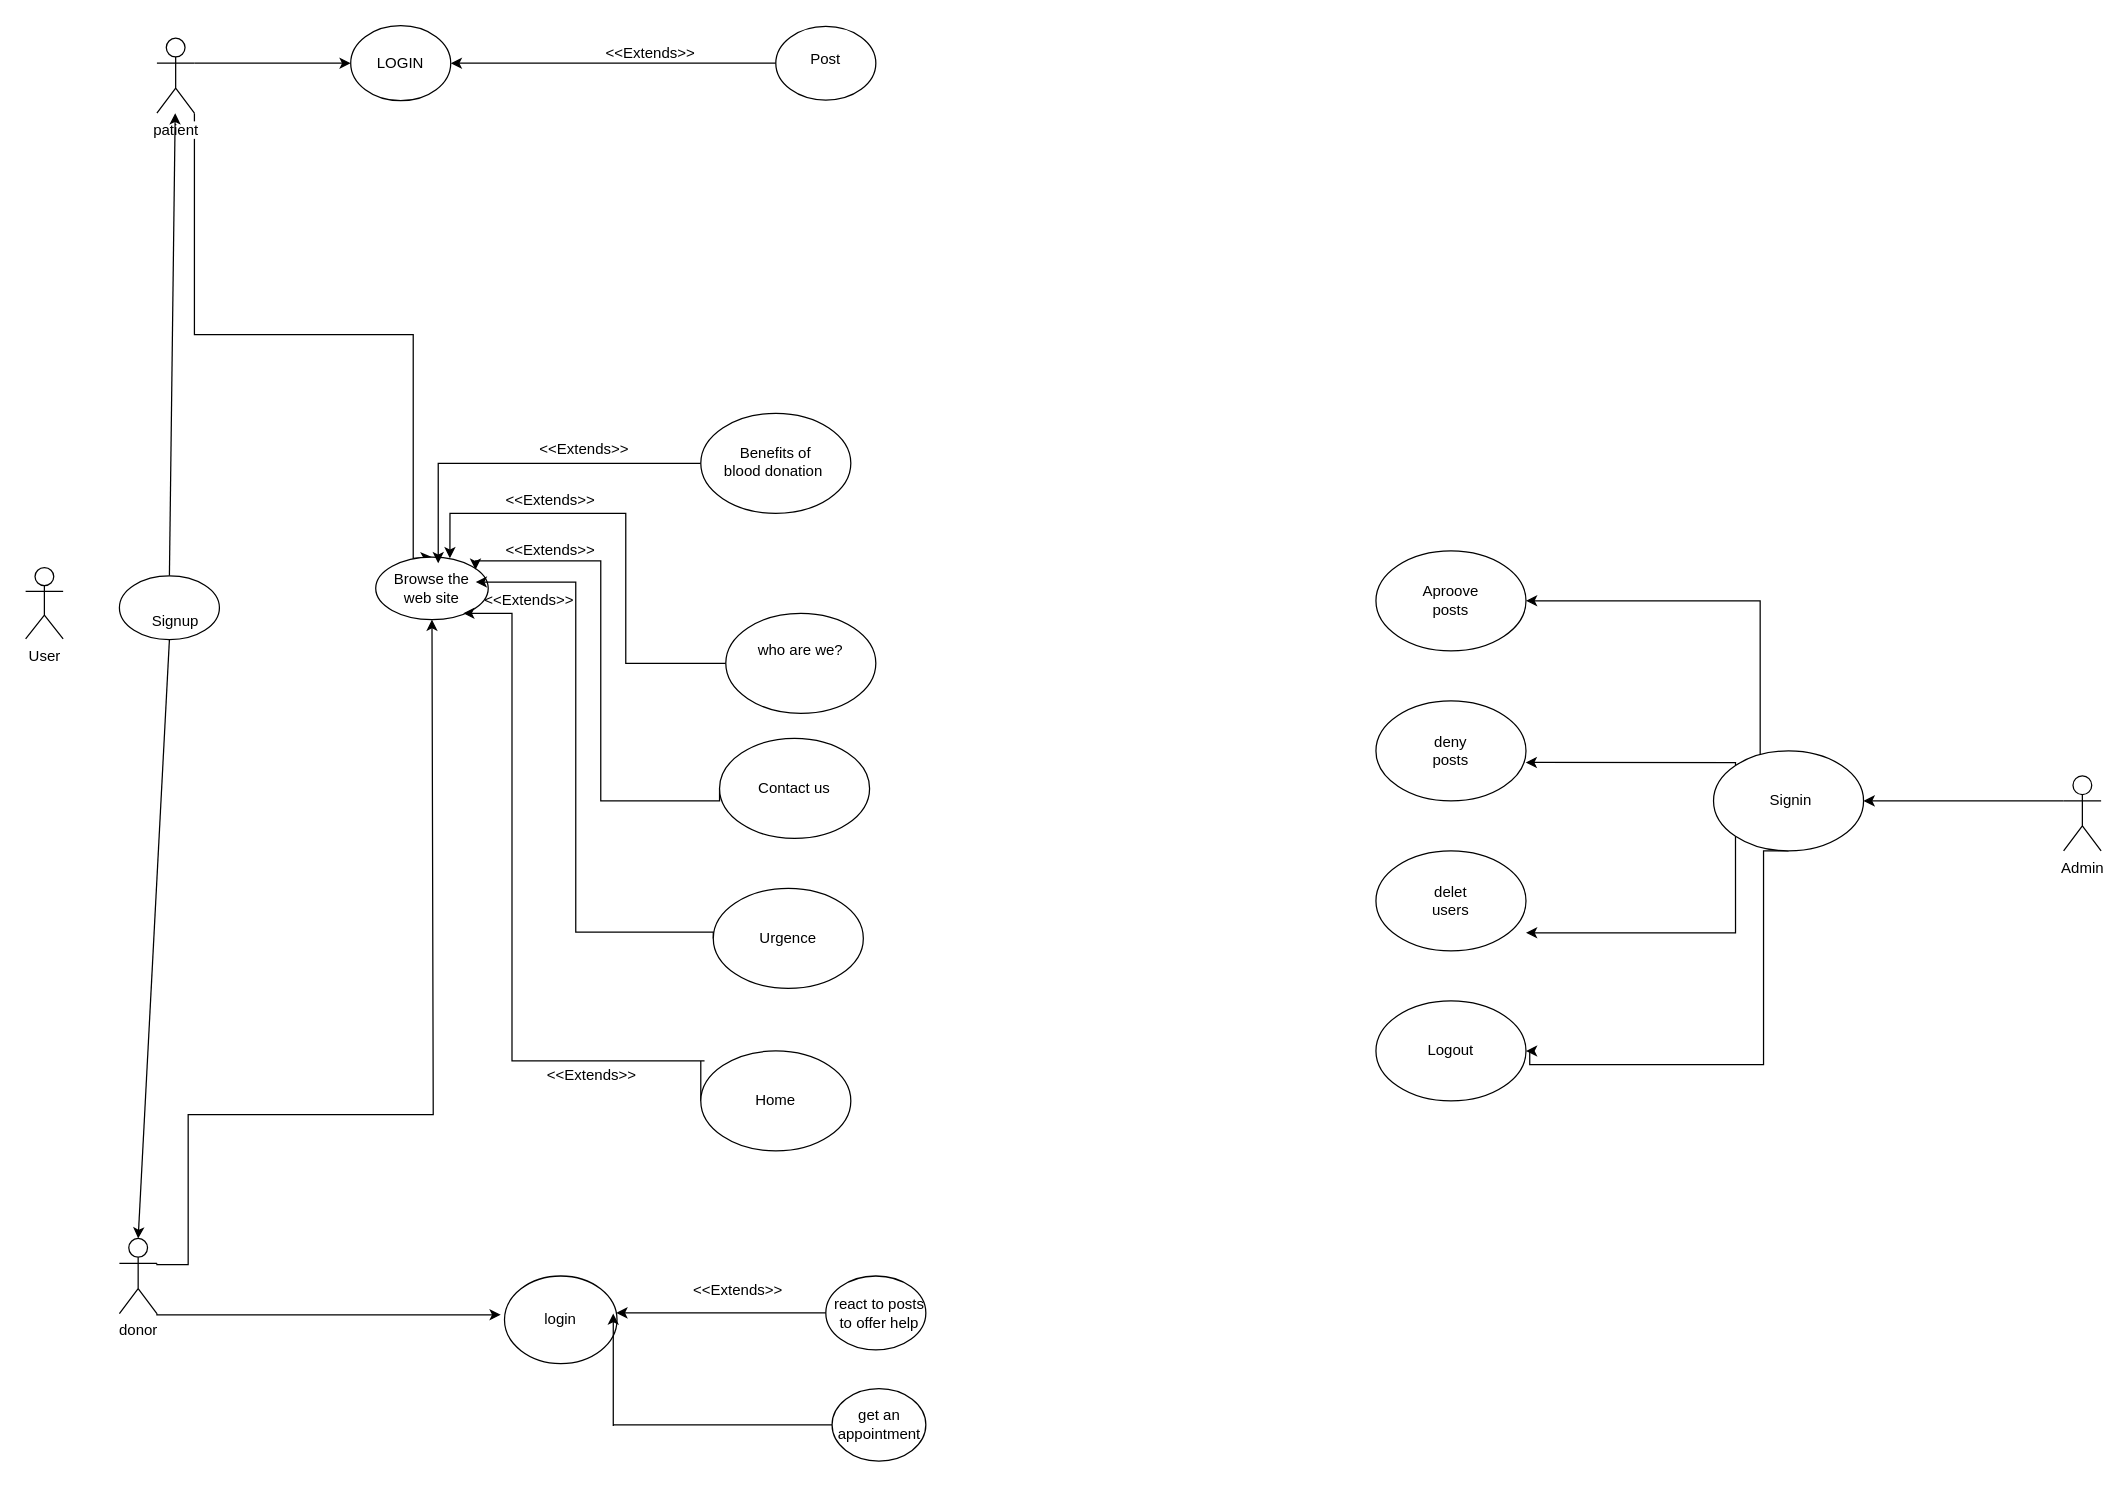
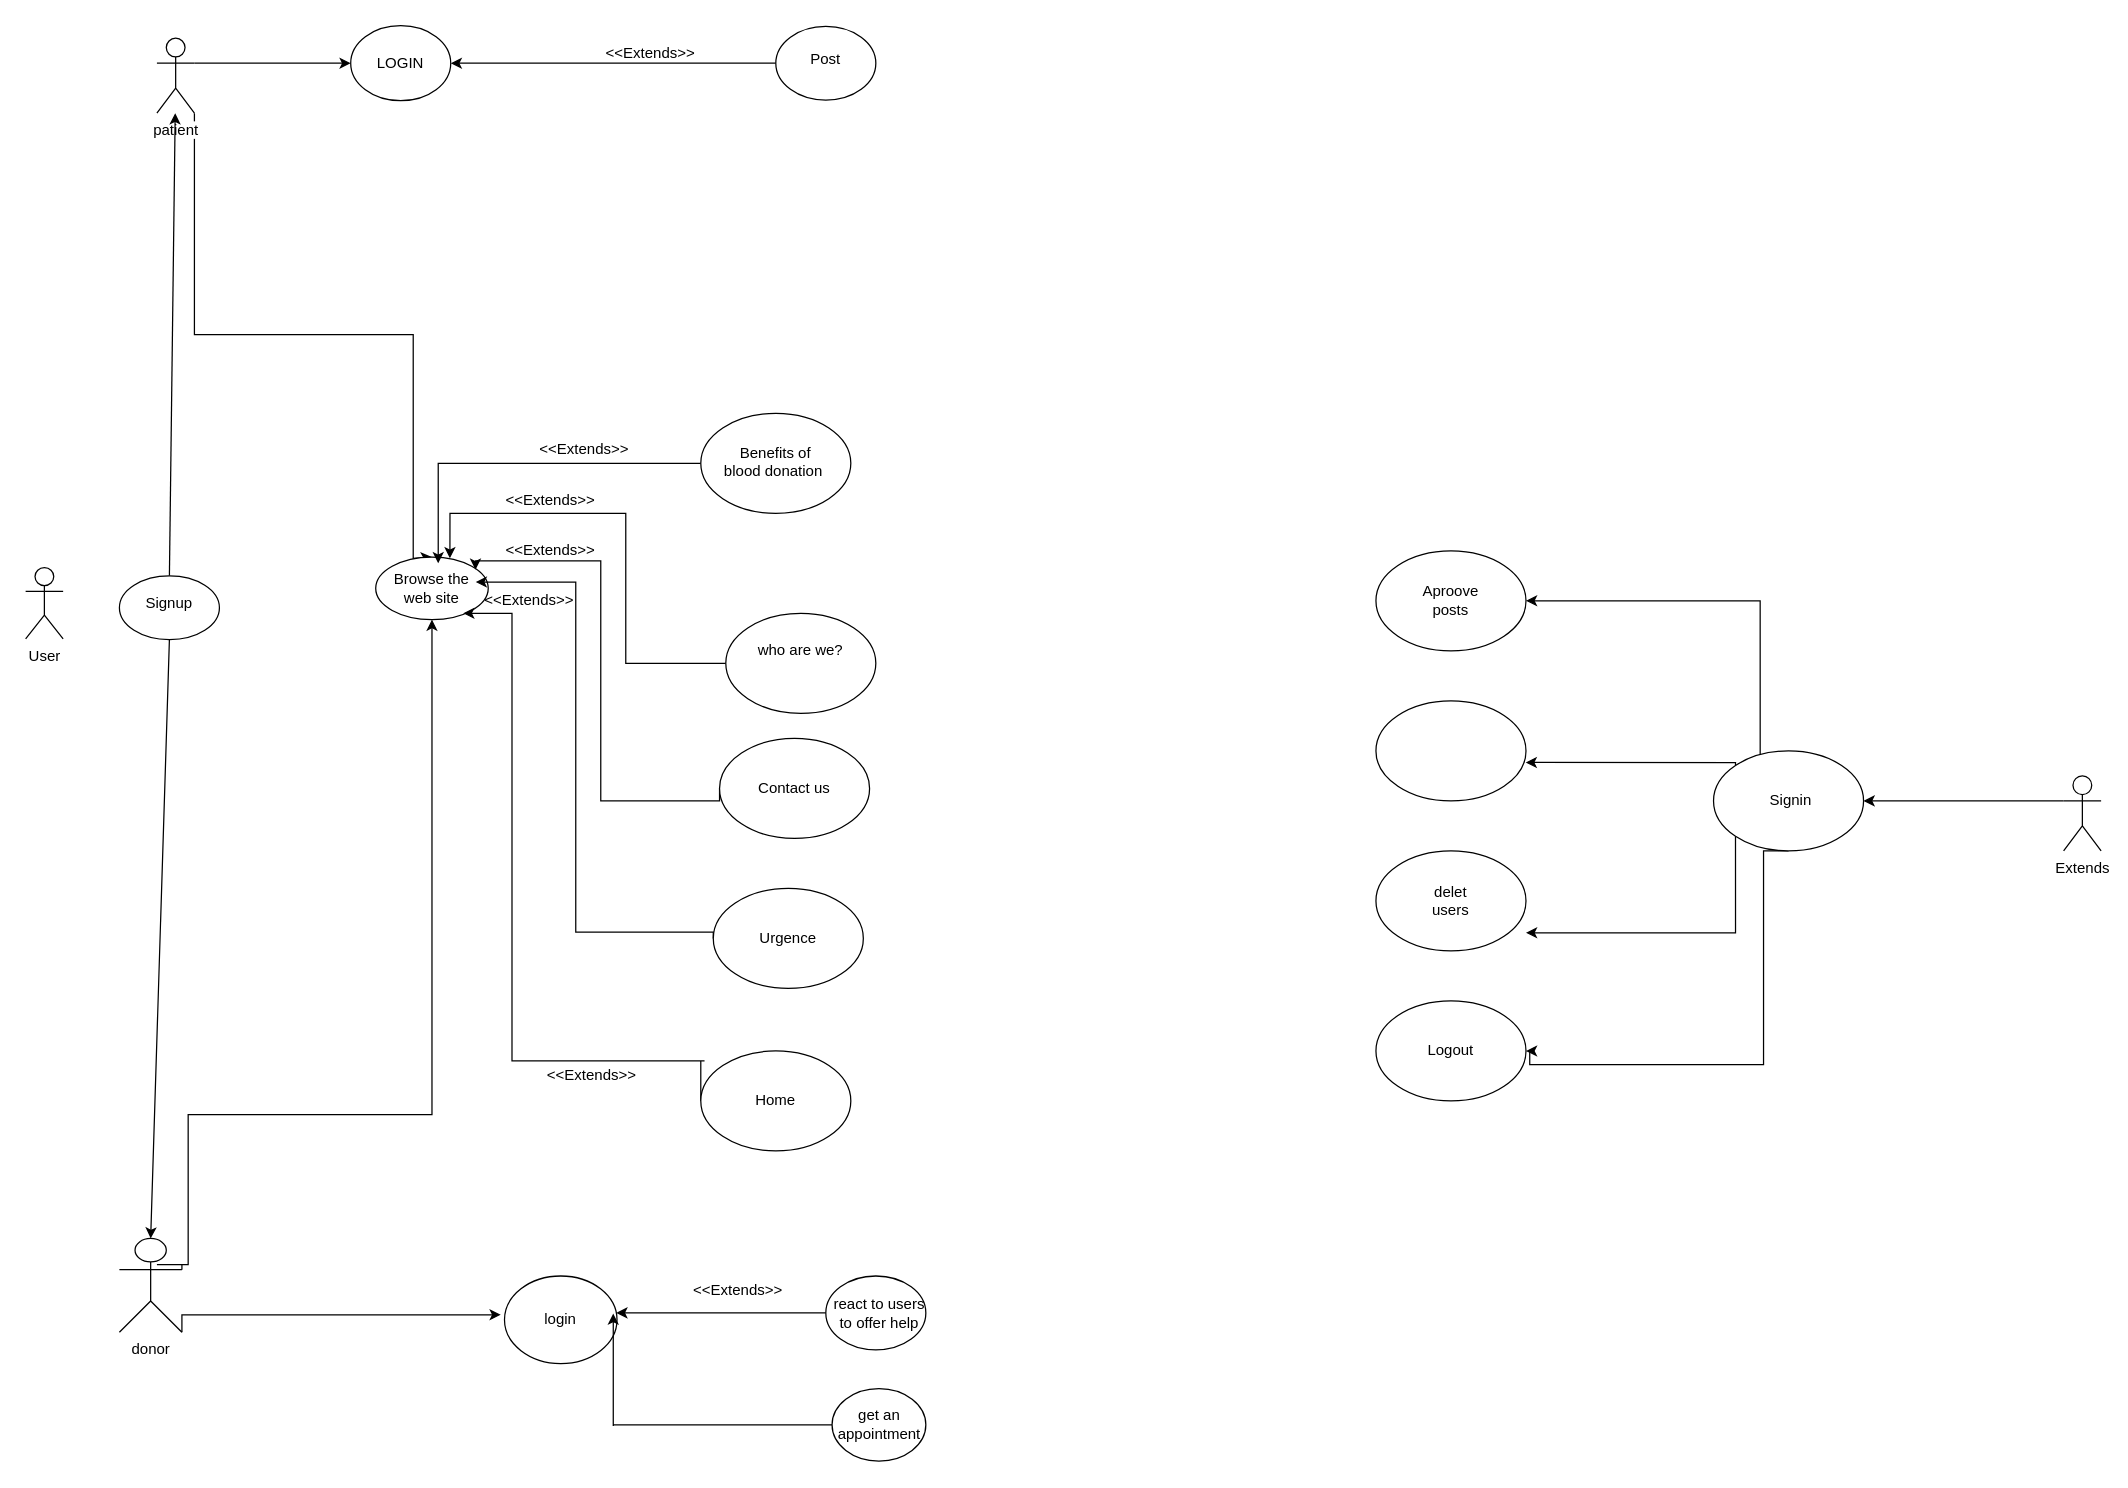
(176, 622) -> (169, 603)
(1451, 751) -> none
(2083, 868) -> (2083, 868)
(138, 1276) -> (151, 1285)
(879, 1313) -> (879, 1313)
